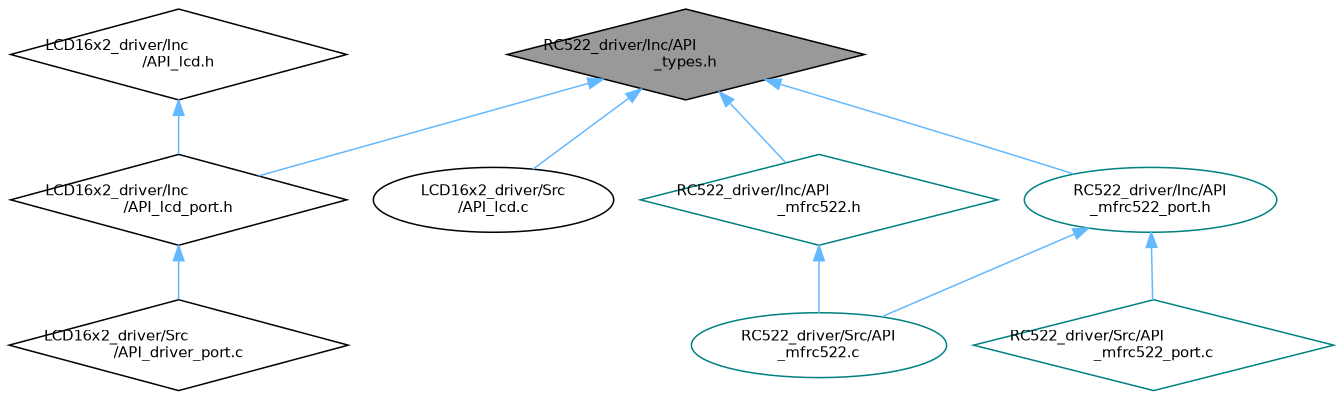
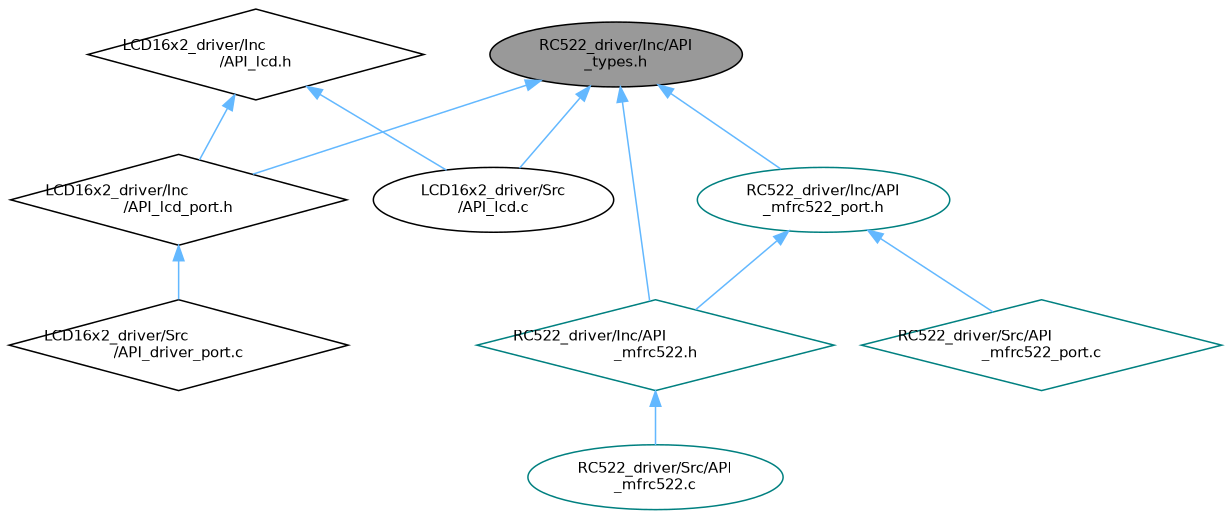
(686, 54) -> (616, 54)
none -> (371, 125)
(978, 276) -> (736, 275)
